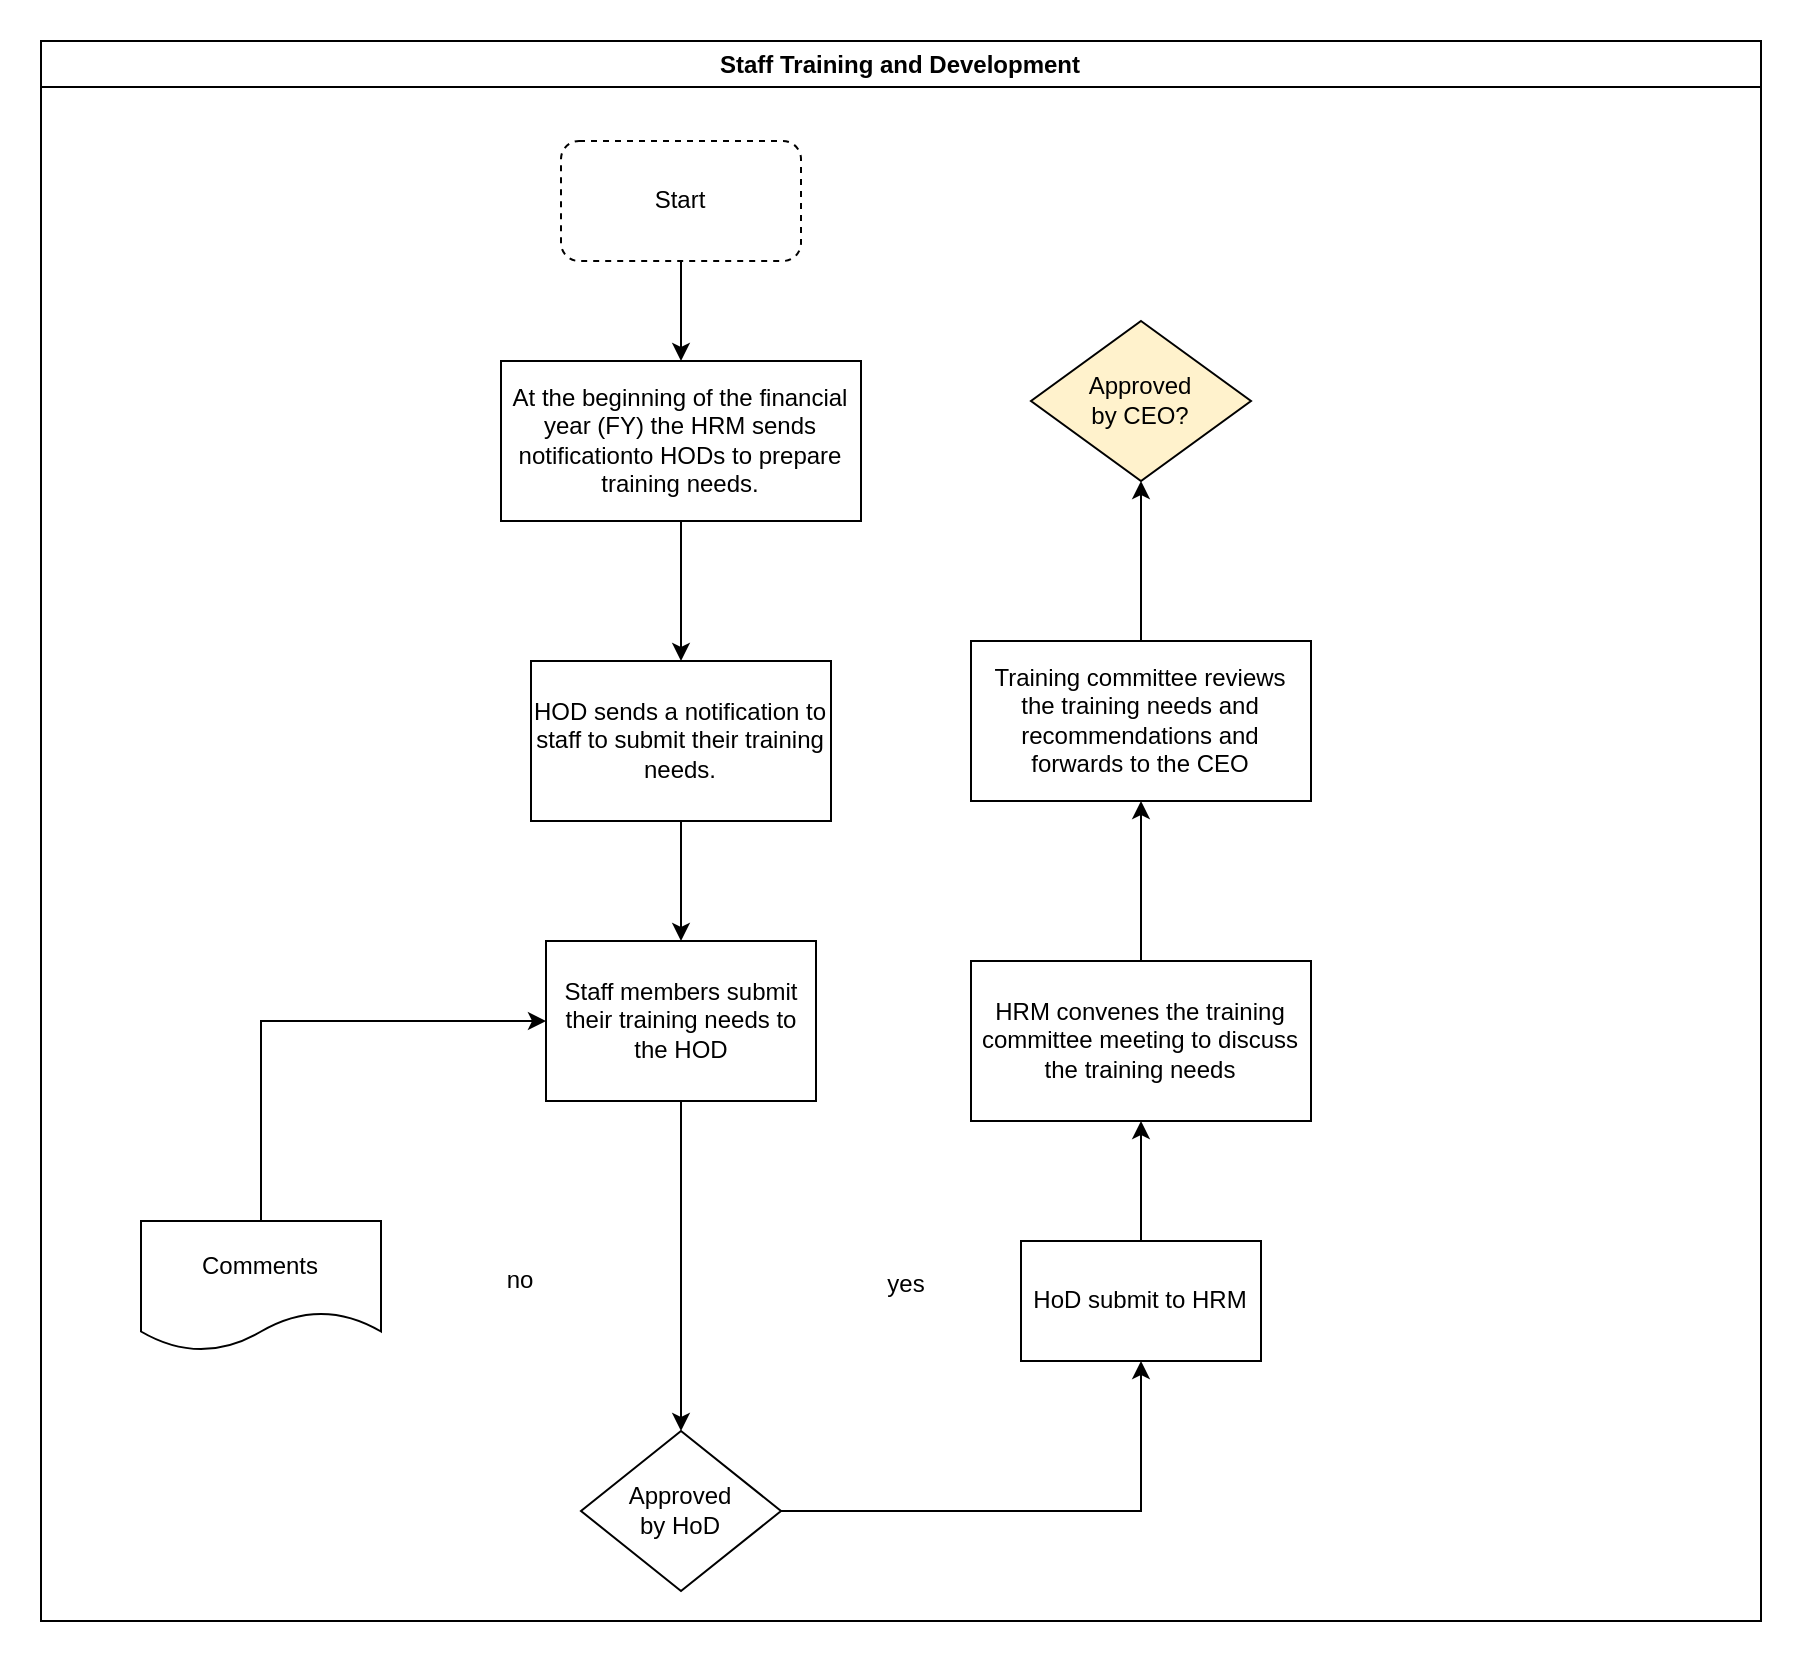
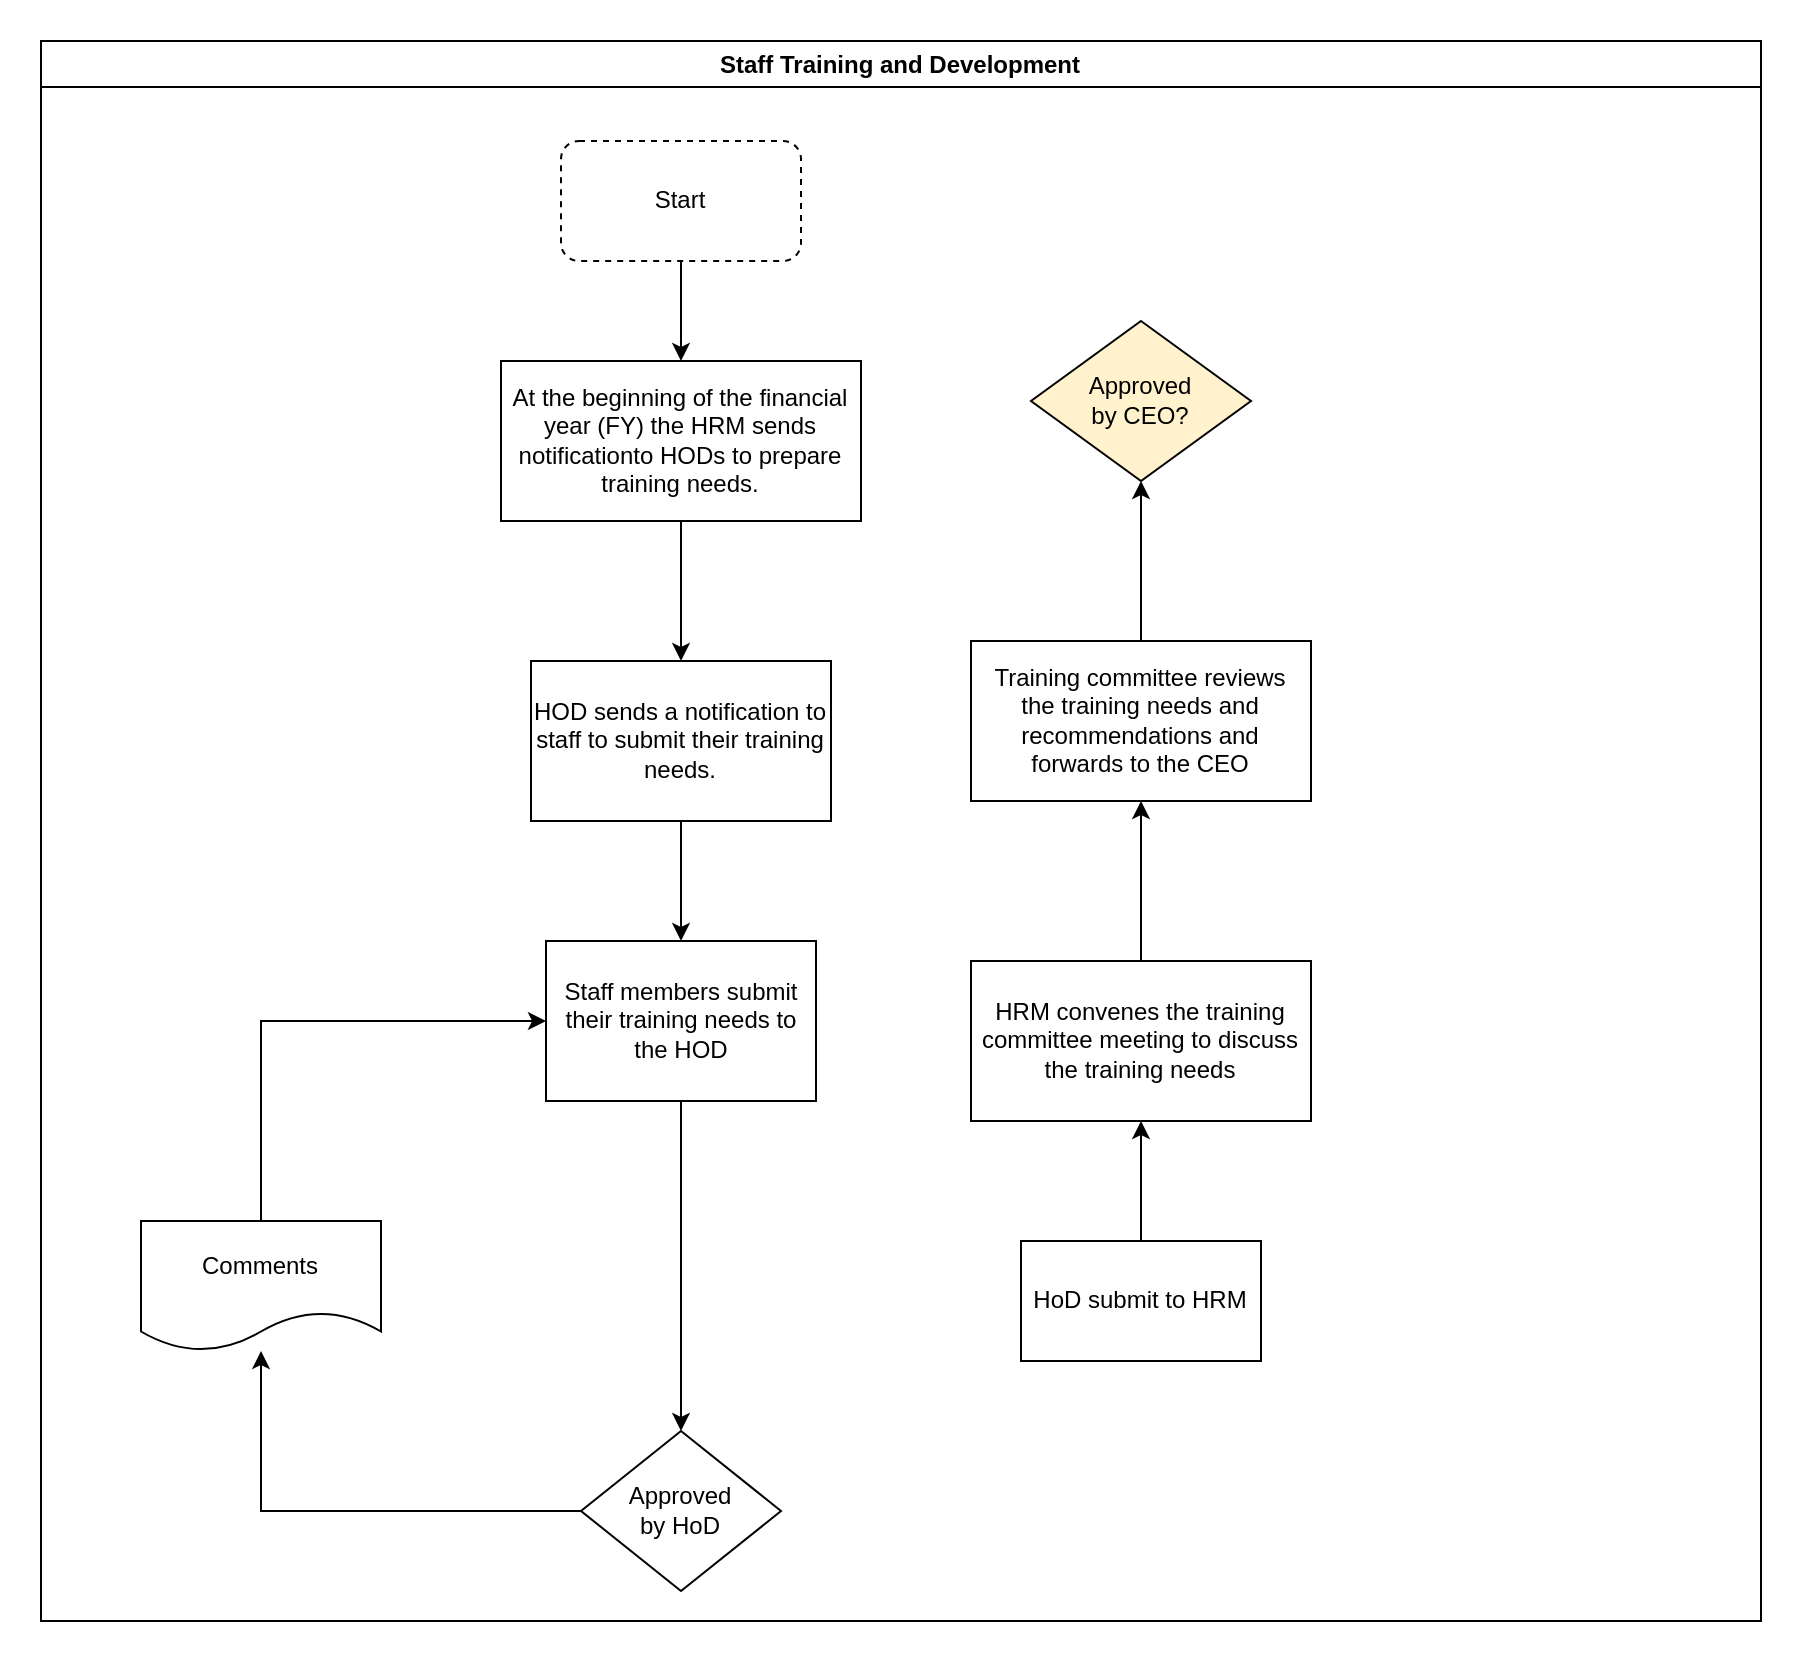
(521, 1281) -> none
(907, 1285) -> none
none -> (348, 1511)
(1029, 1511) -> none
